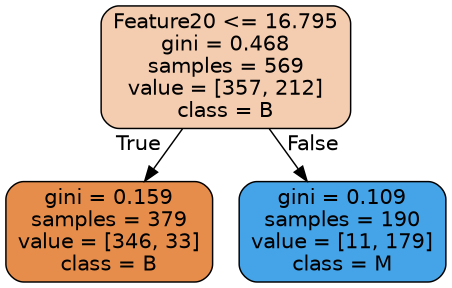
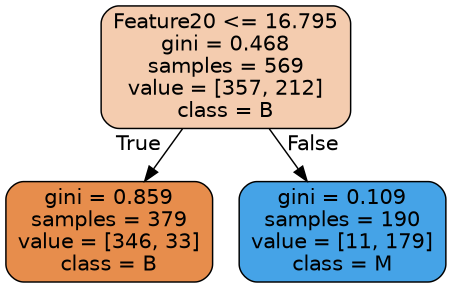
(109, 232) -> (109, 232)
